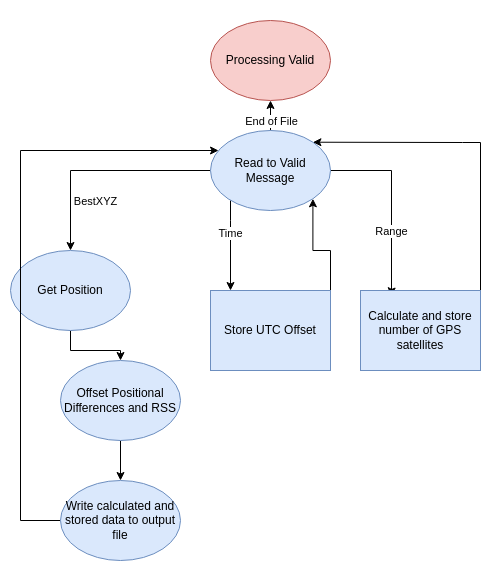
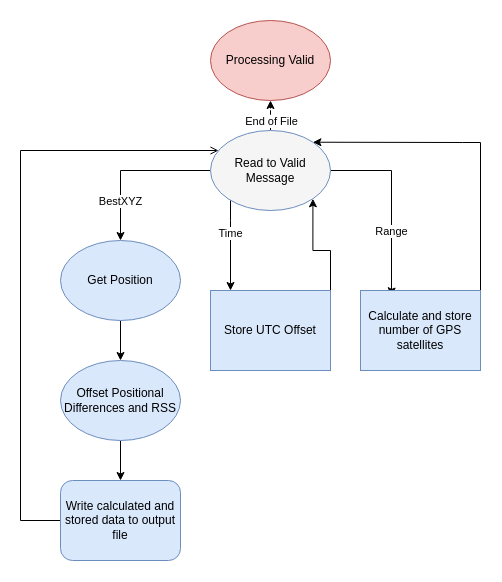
(271, 109) -> (271, 109)
(210, 151) -> (212, 151)
(271, 171) -> (271, 171)
(71, 291) -> (121, 281)
(121, 521) -> (121, 521)
